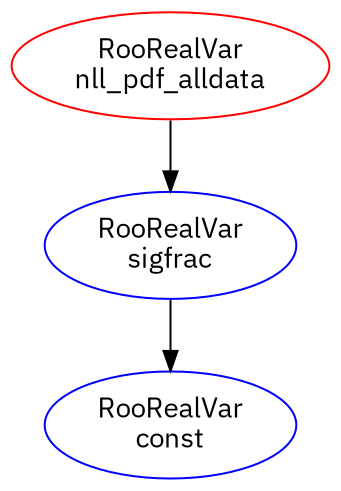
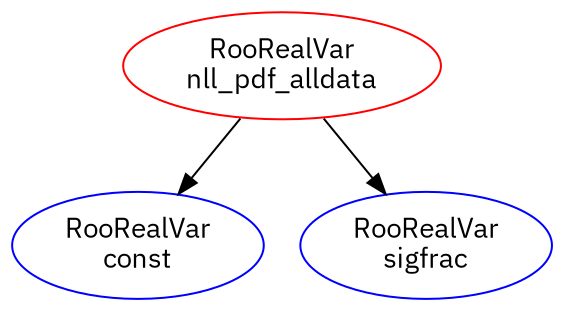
(171, 325) -> (216, 148)
